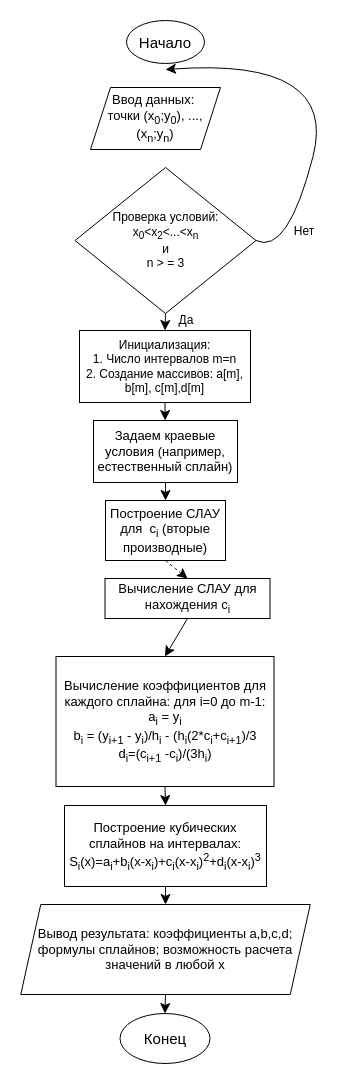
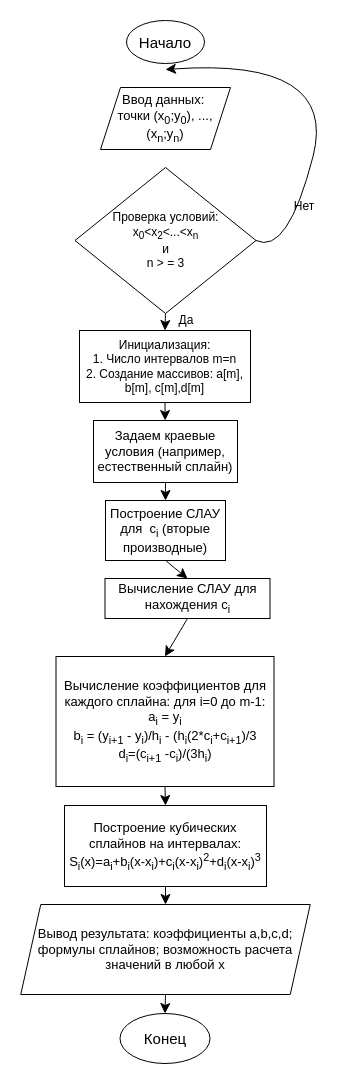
(156, 119) -> (166, 119)
(304, 232) -> (304, 207)
(172, 566) -> (172, 566)
